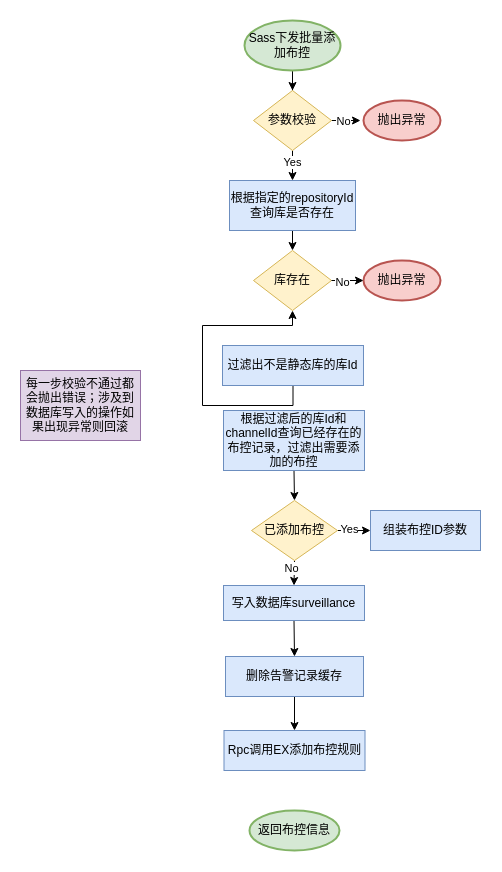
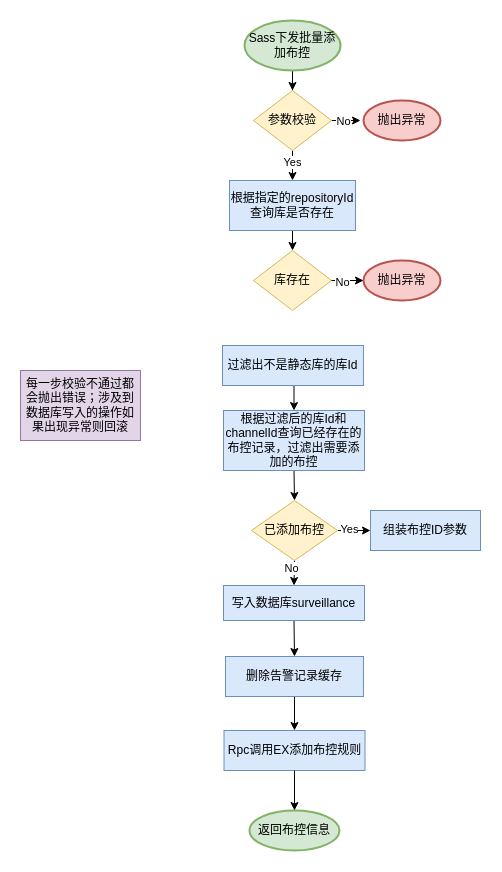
(203, 372) -> (294, 394)
none -> (295, 787)
